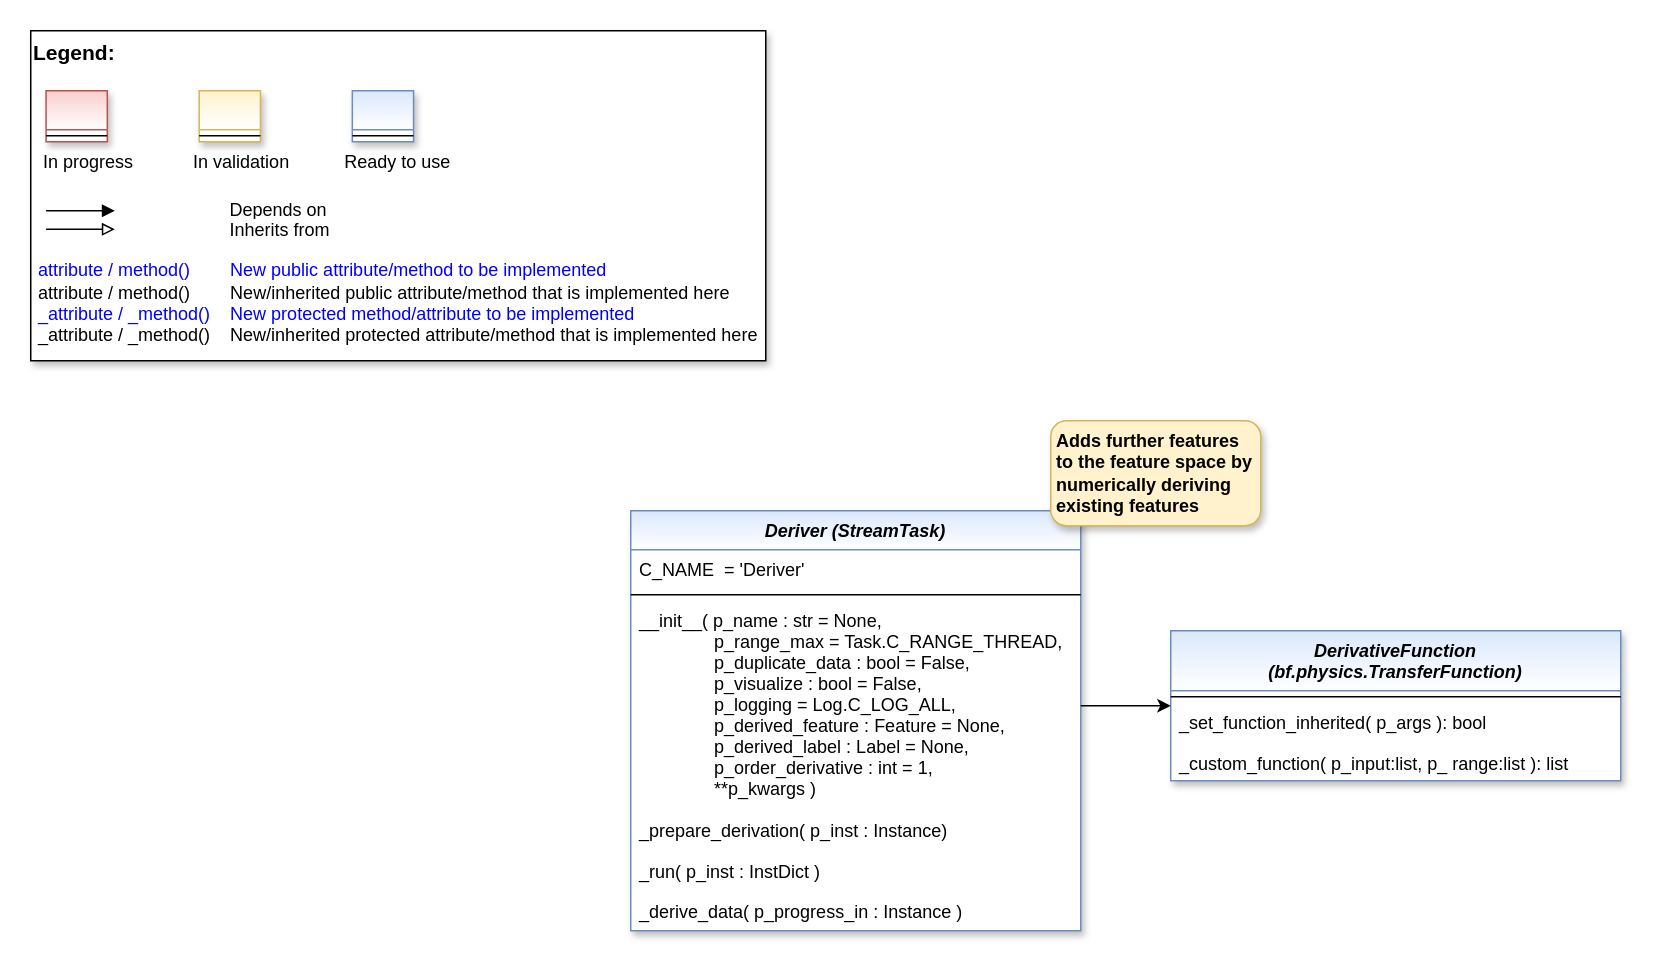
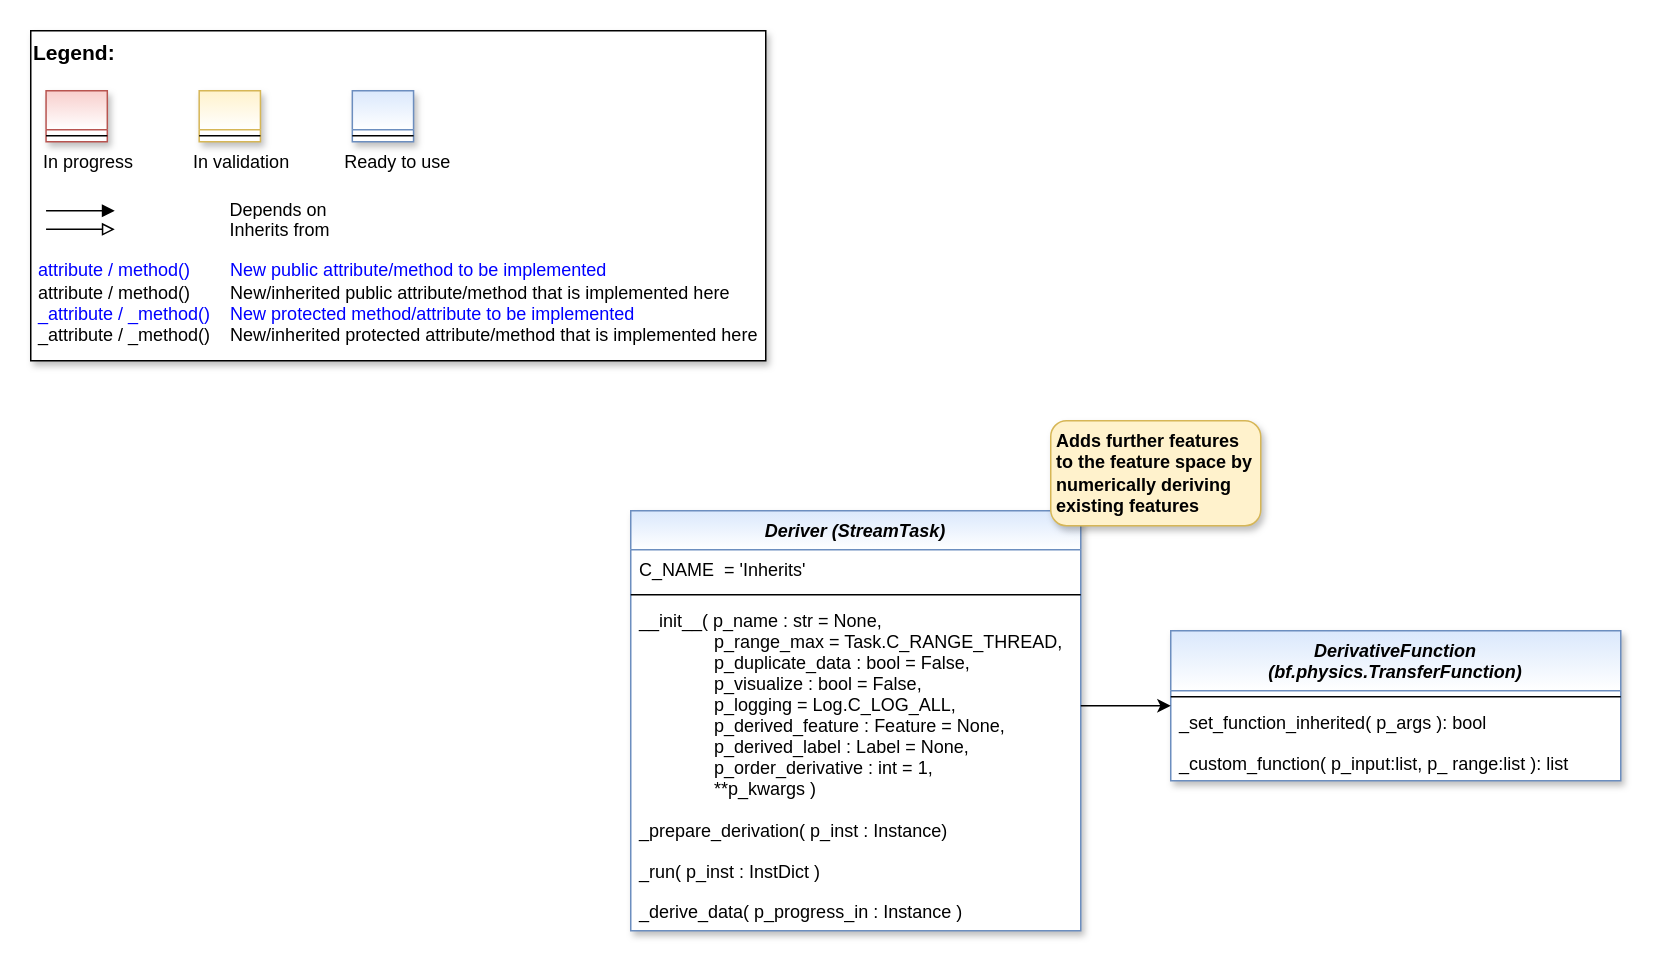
(723, 570) -> (728, 570)
